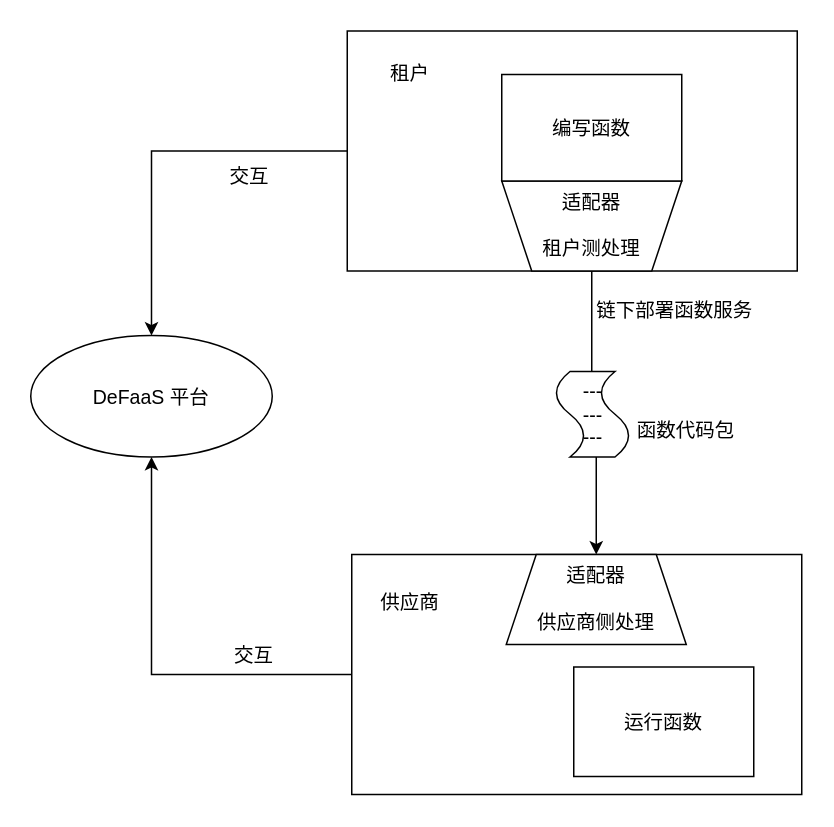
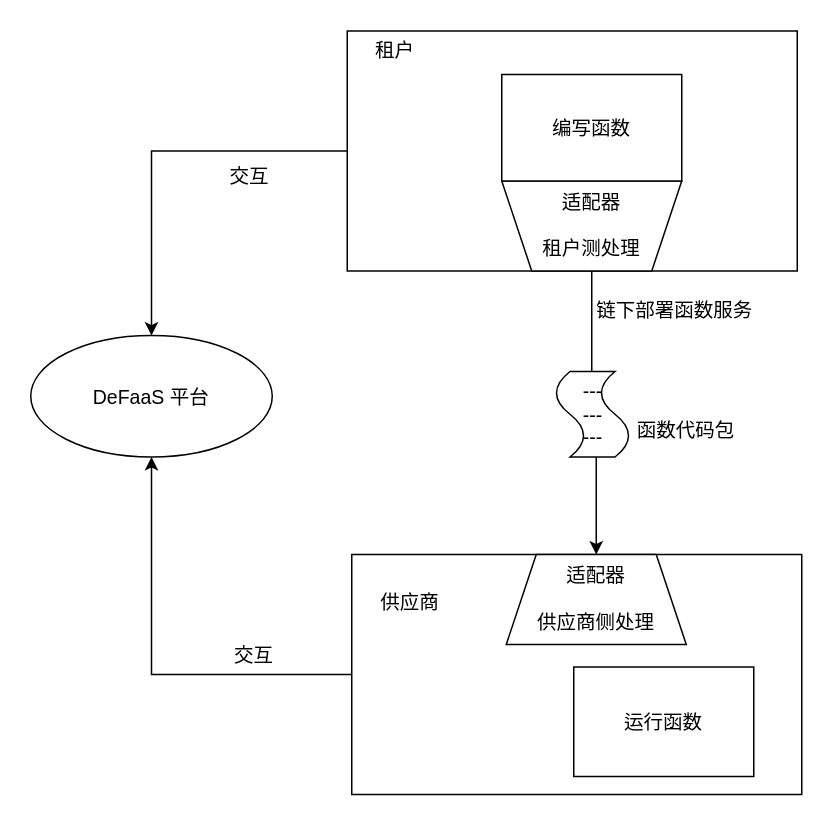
(410, 73) -> (395, 50)
